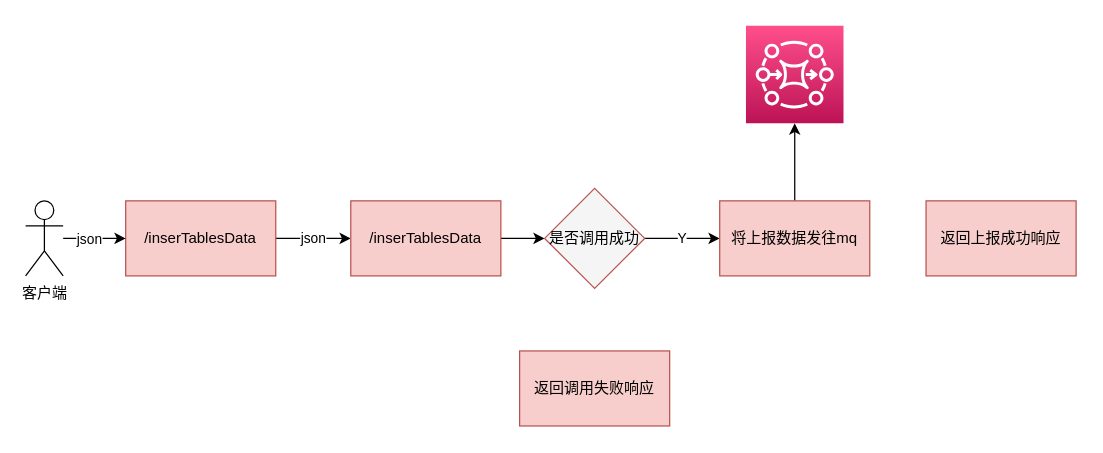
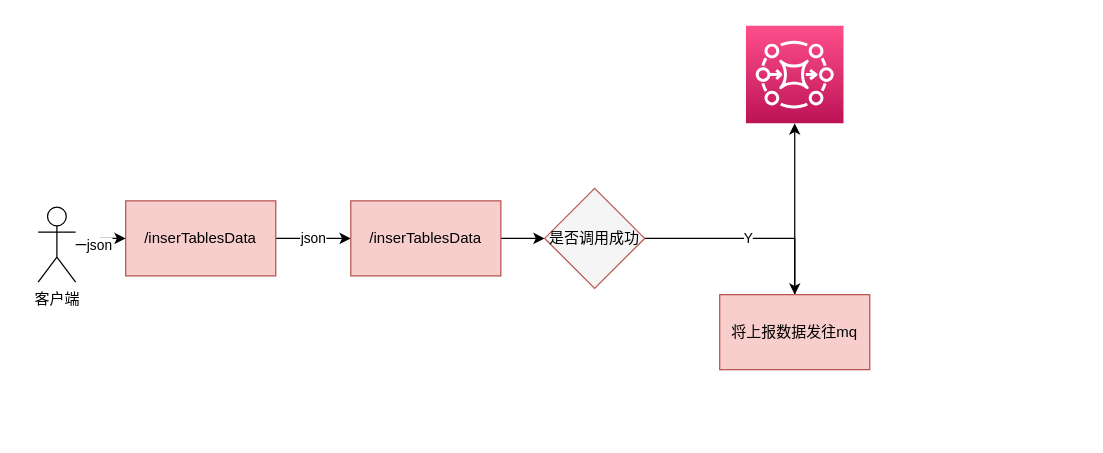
(44, 238) -> (57, 244)
(794, 238) -> (794, 332)
(1001, 238) -> none
(594, 388) -> none
